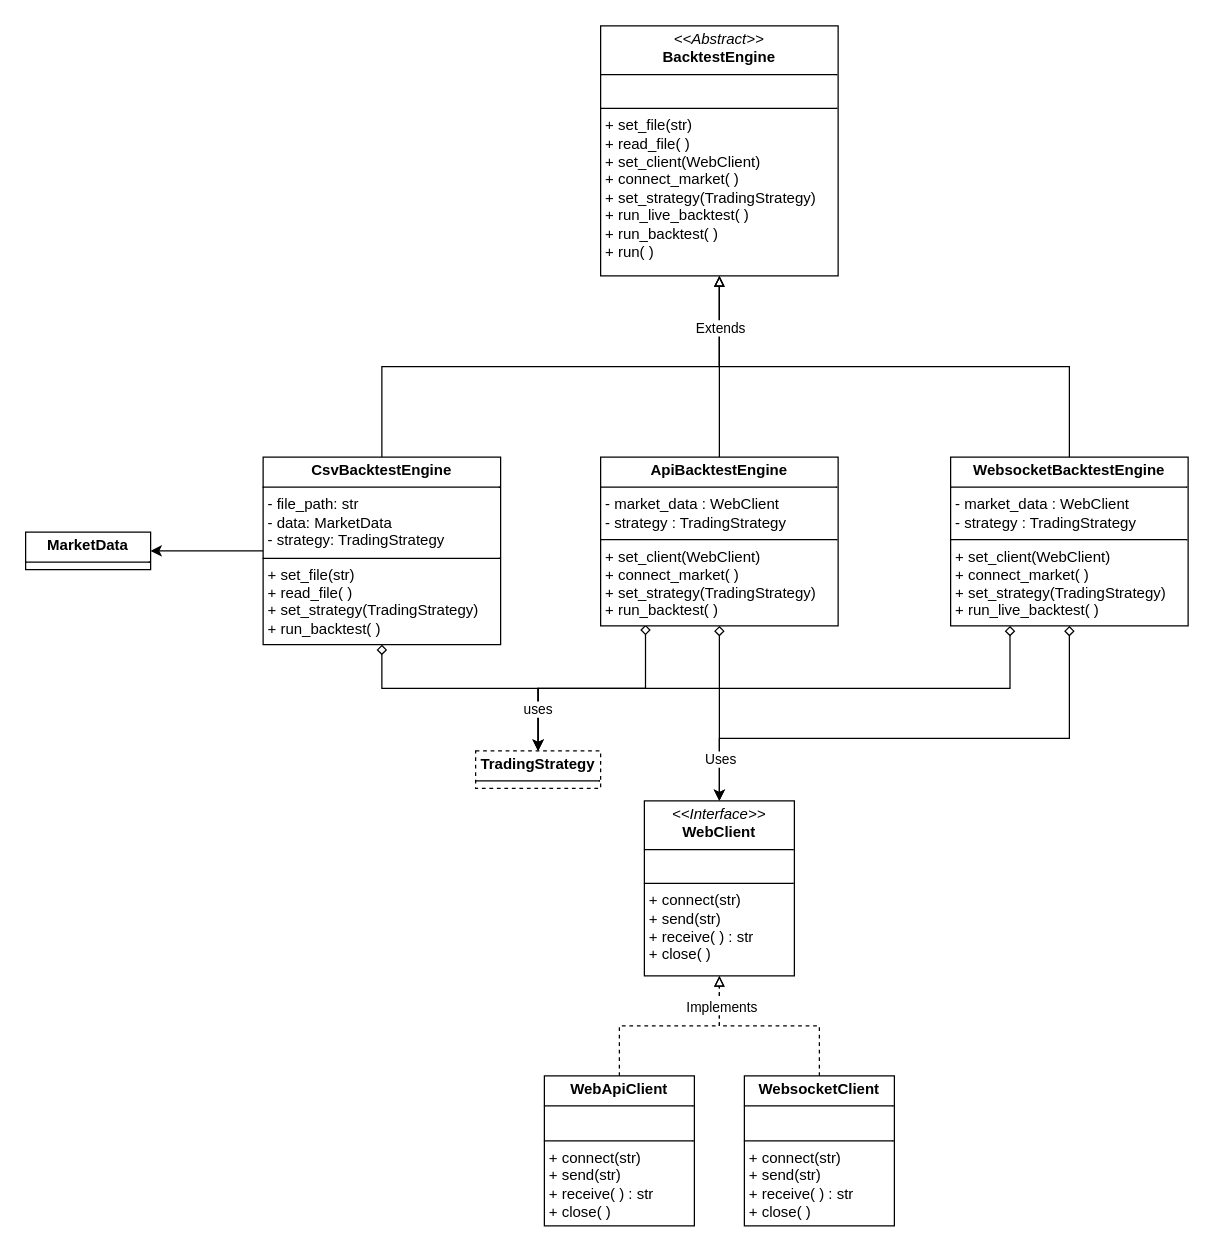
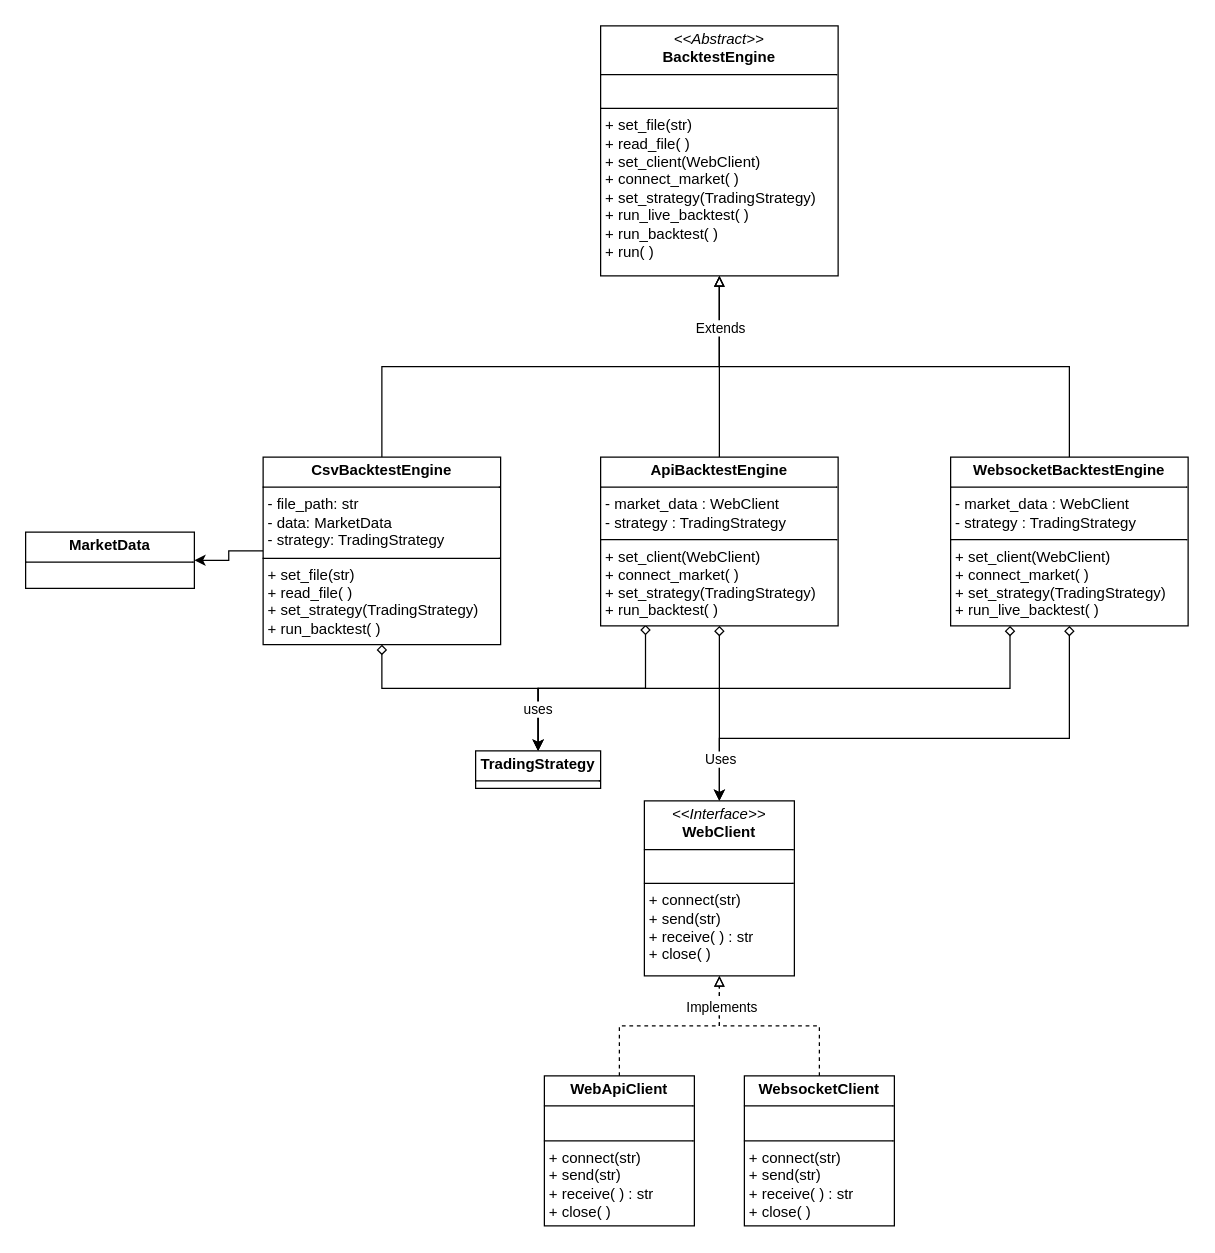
(88, 551) -> (110, 560)
(538, 769) -> (538, 769)
